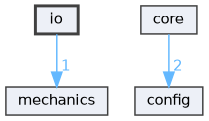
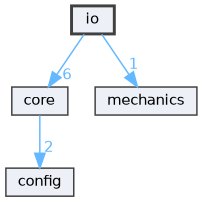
none -> (70, 54)
